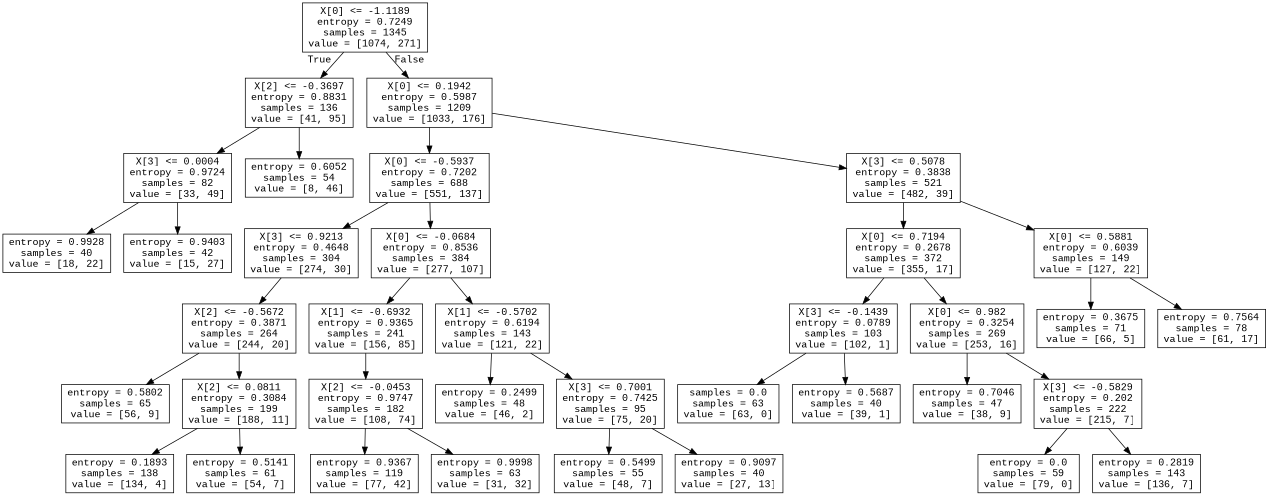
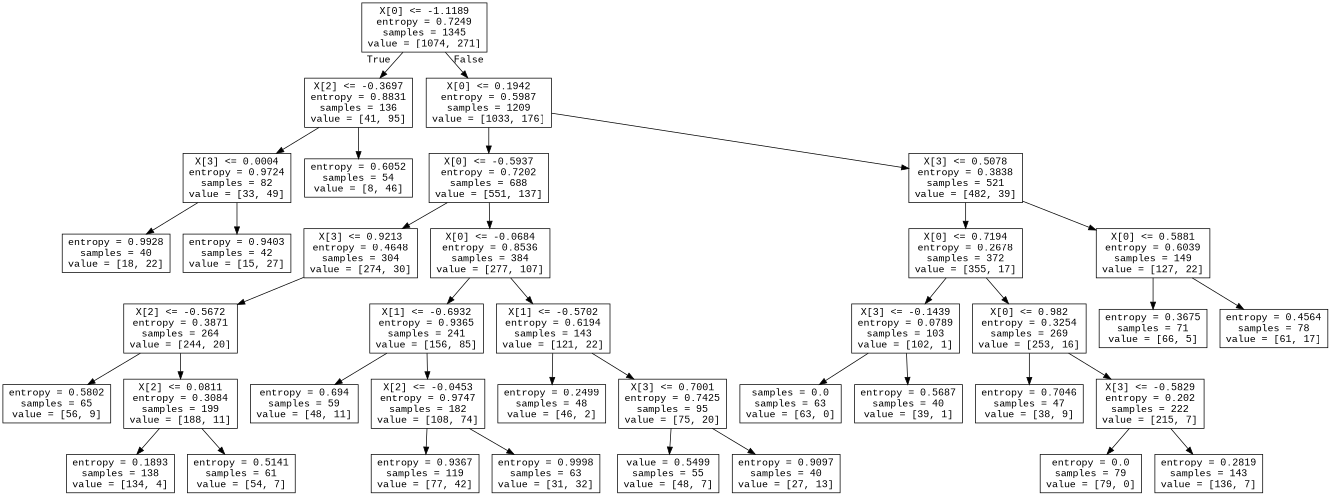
(1212, 329) -> (1274, 329)
none -> (304, 404)
(608, 474) -> (668, 474)
(1029, 474) -> (1091, 474)
